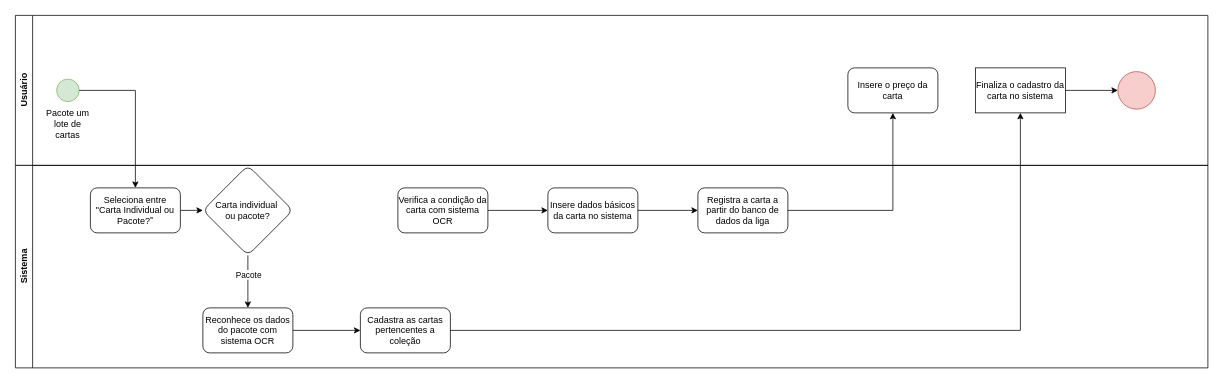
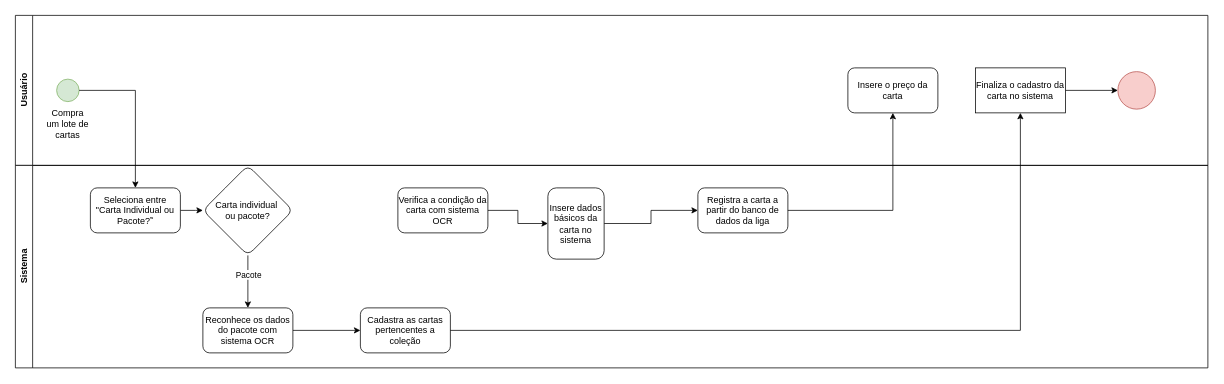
(68, 124) -> (68, 124)
(593, 210) -> (576, 224)
